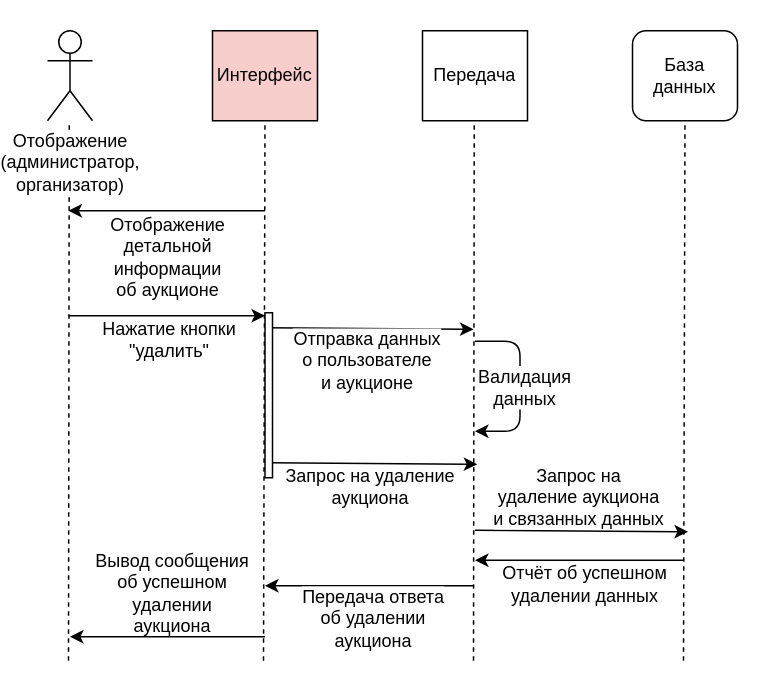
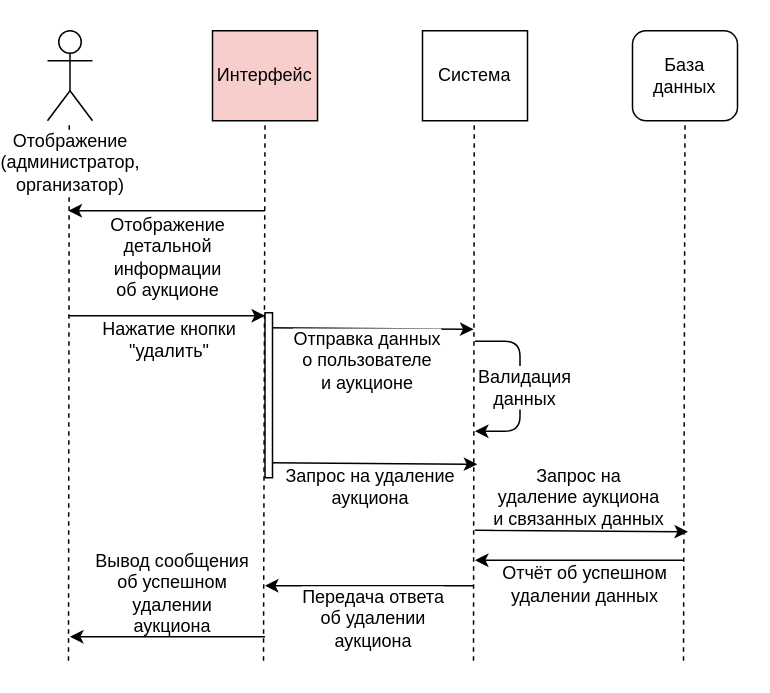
(475, 76) -> (475, 76)
